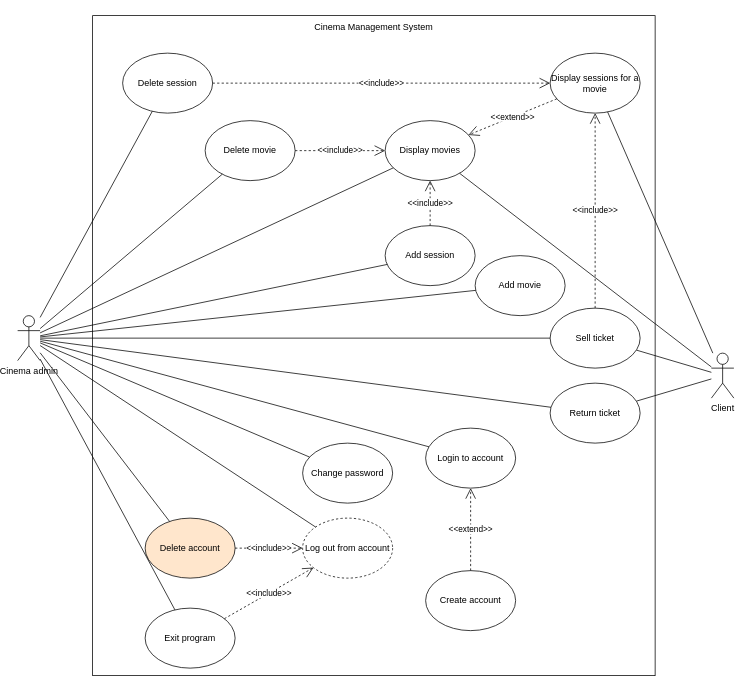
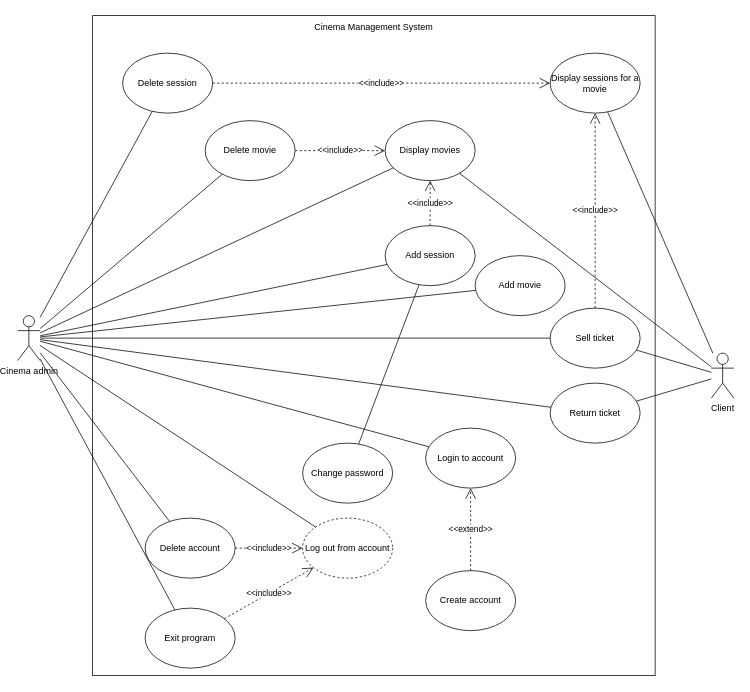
(514, 116) -> none
(175, 400) -> (389, 364)
(190, 548) -> (190, 548)
